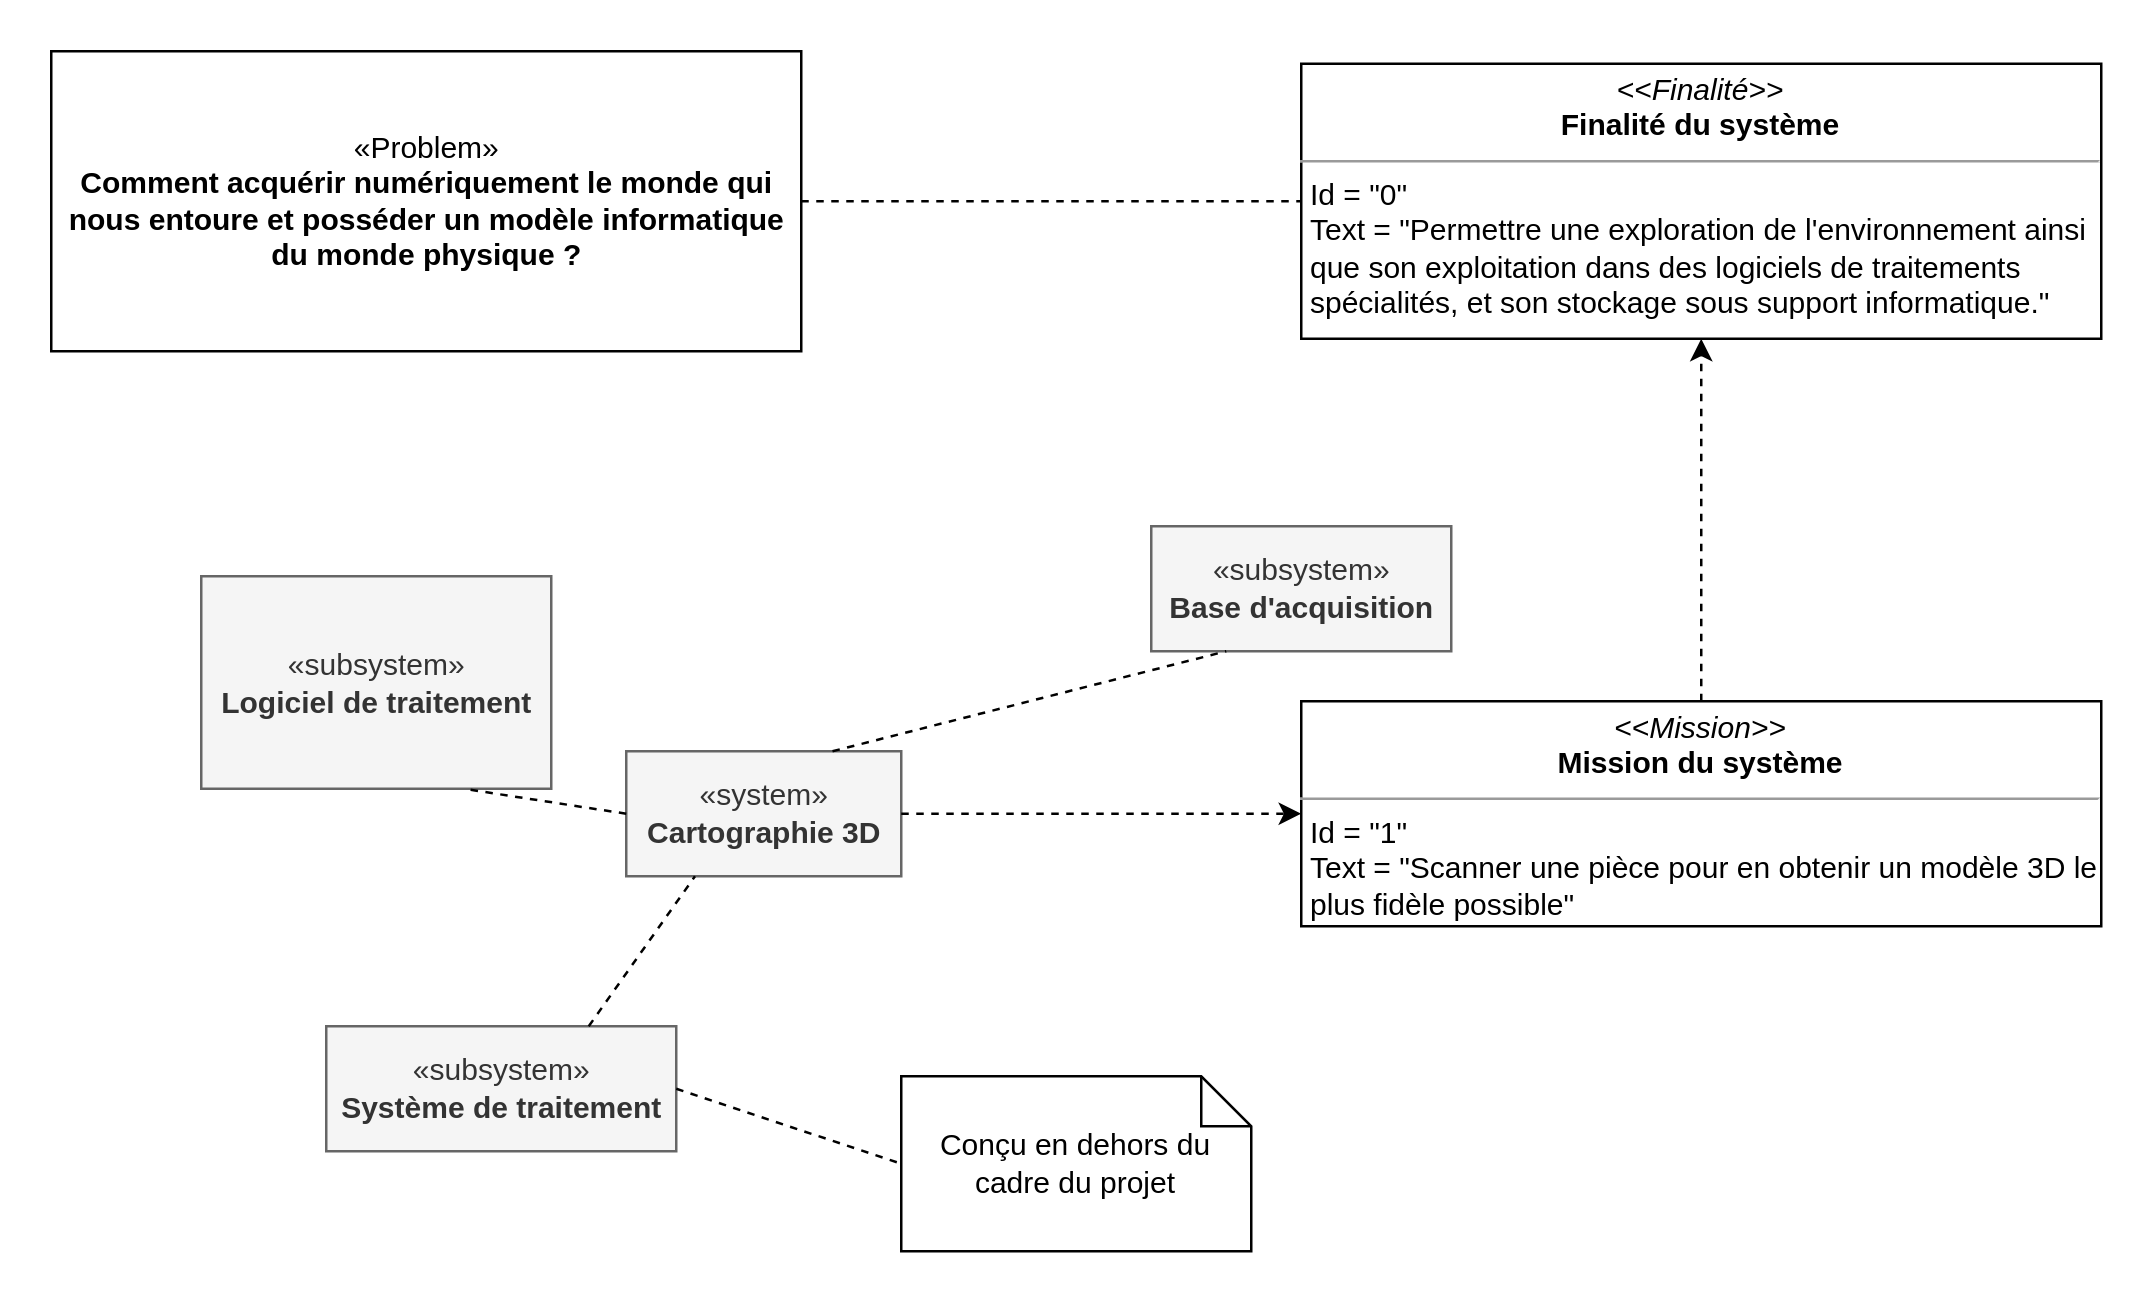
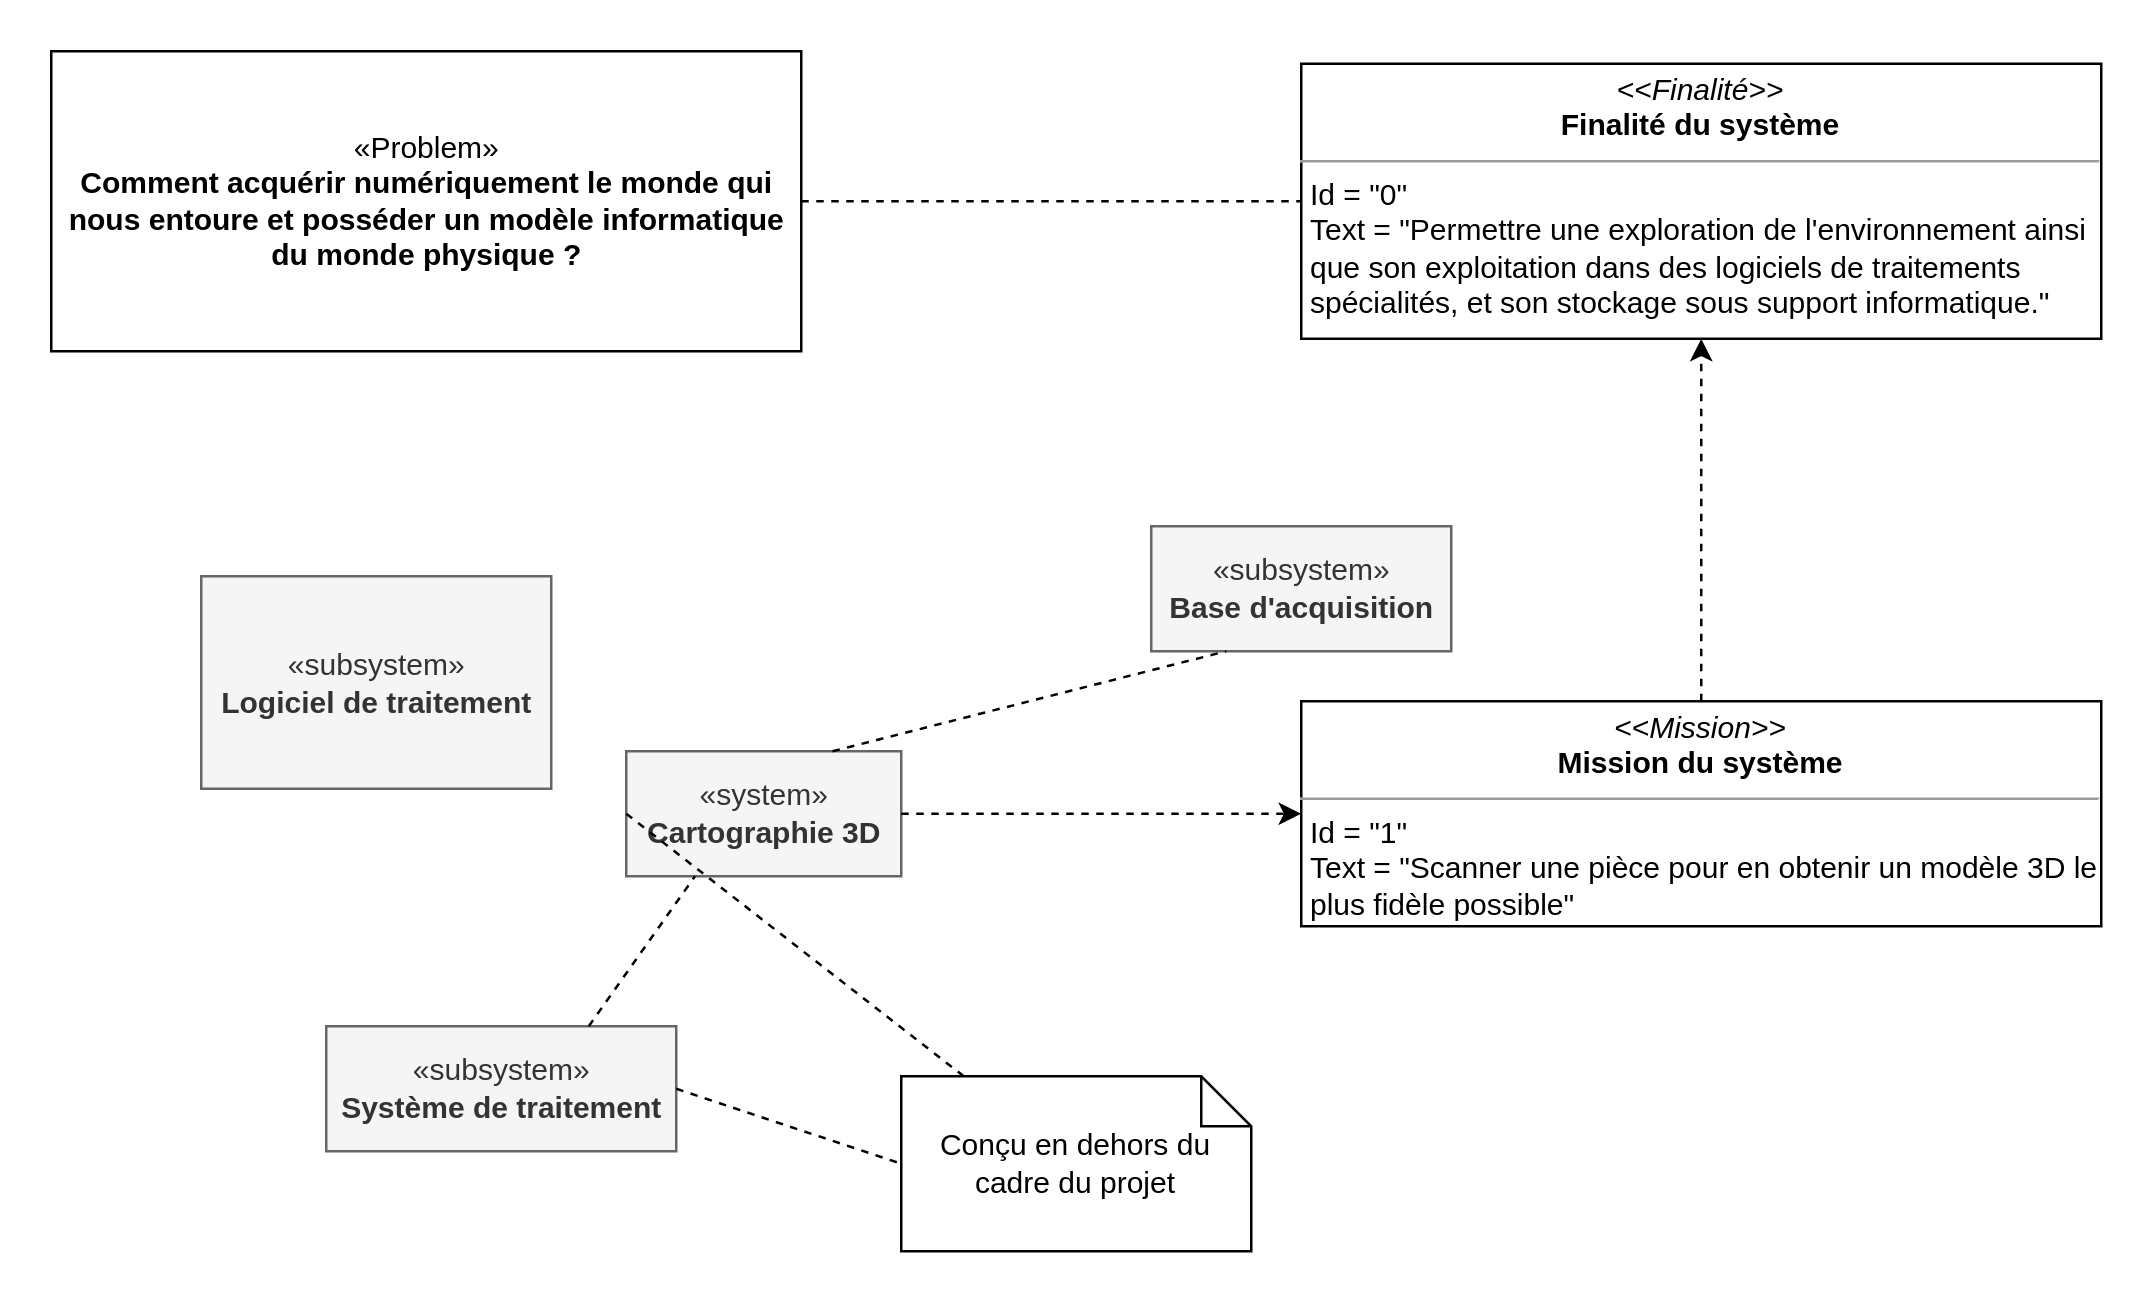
(547, 802) -> (795, 945)
